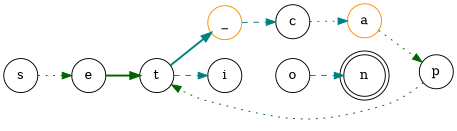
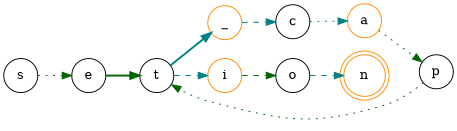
(225, 76) -> (225, 76)
none -> (254, 76)
(365, 76) -> (365, 76)
